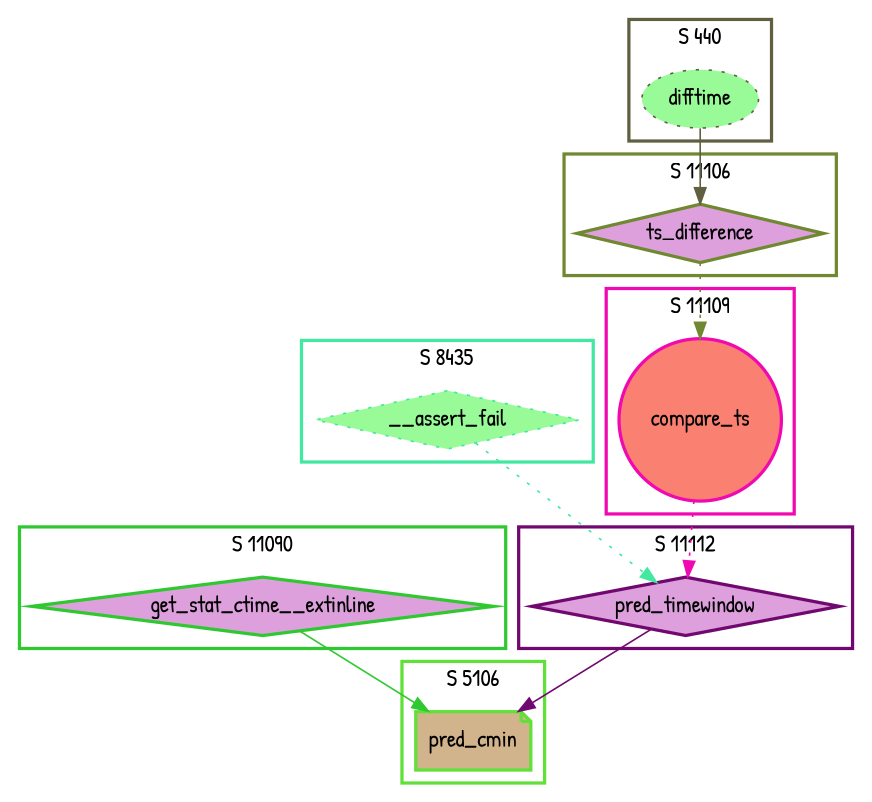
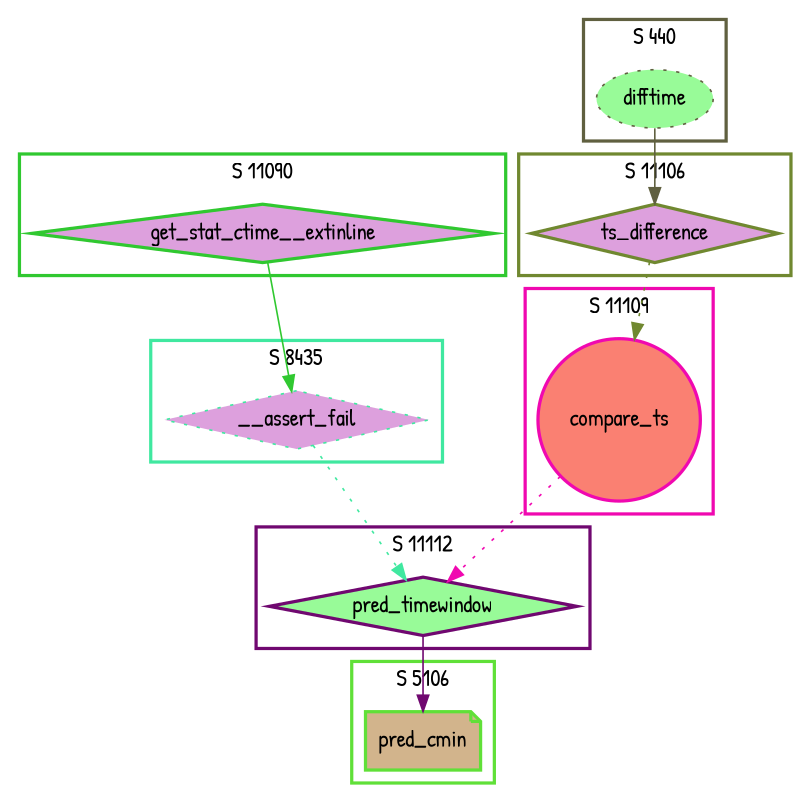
(447, 420) -> (297, 420)
(686, 606) -> (423, 606)
(357, 667) -> (278, 319)
